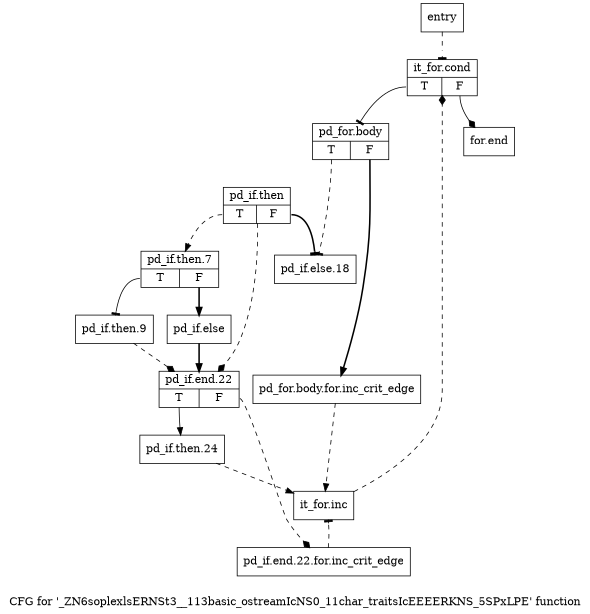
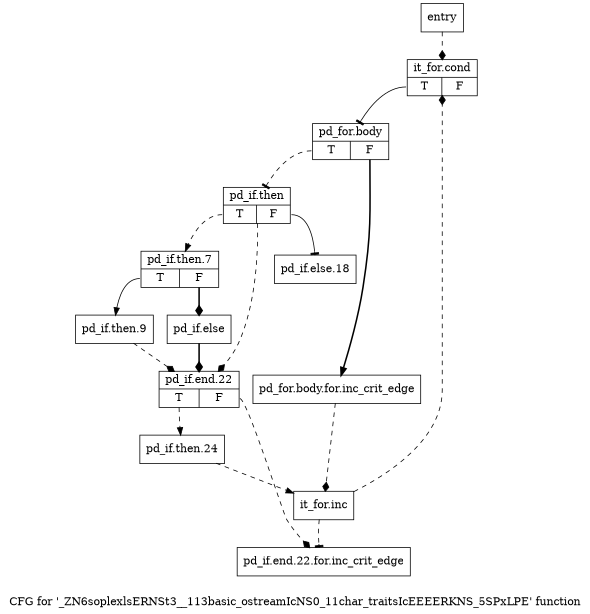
(442, 41) -> (442, 41)
(489, 142) -> none
(328, 206) -> (285, 162)
(309, 228) -> (309, 228)
(123, 291) -> (123, 291)
(199, 297) -> (199, 297)
(199, 354) -> (199, 354)
(179, 417) -> (179, 417)
(331, 443) -> (331, 443)
(329, 536) -> (319, 532)
